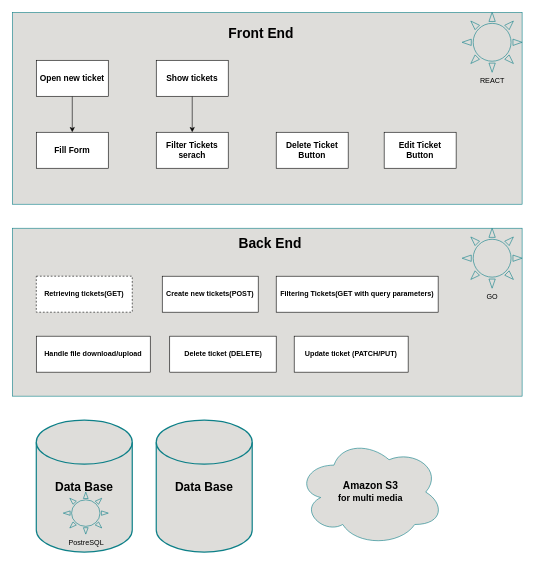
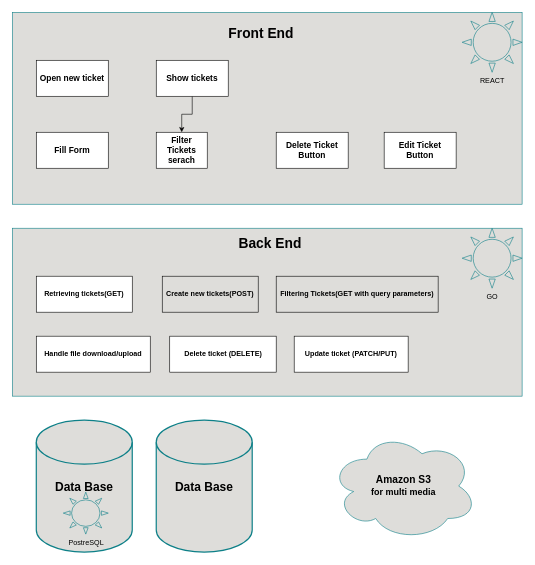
(72, 126) -> none
(192, 150) -> (182, 150)
(84, 294) -> (84, 294)
(210, 294) -> (210, 294)
(357, 294) -> (357, 294)
(371, 492) -> (404, 486)
